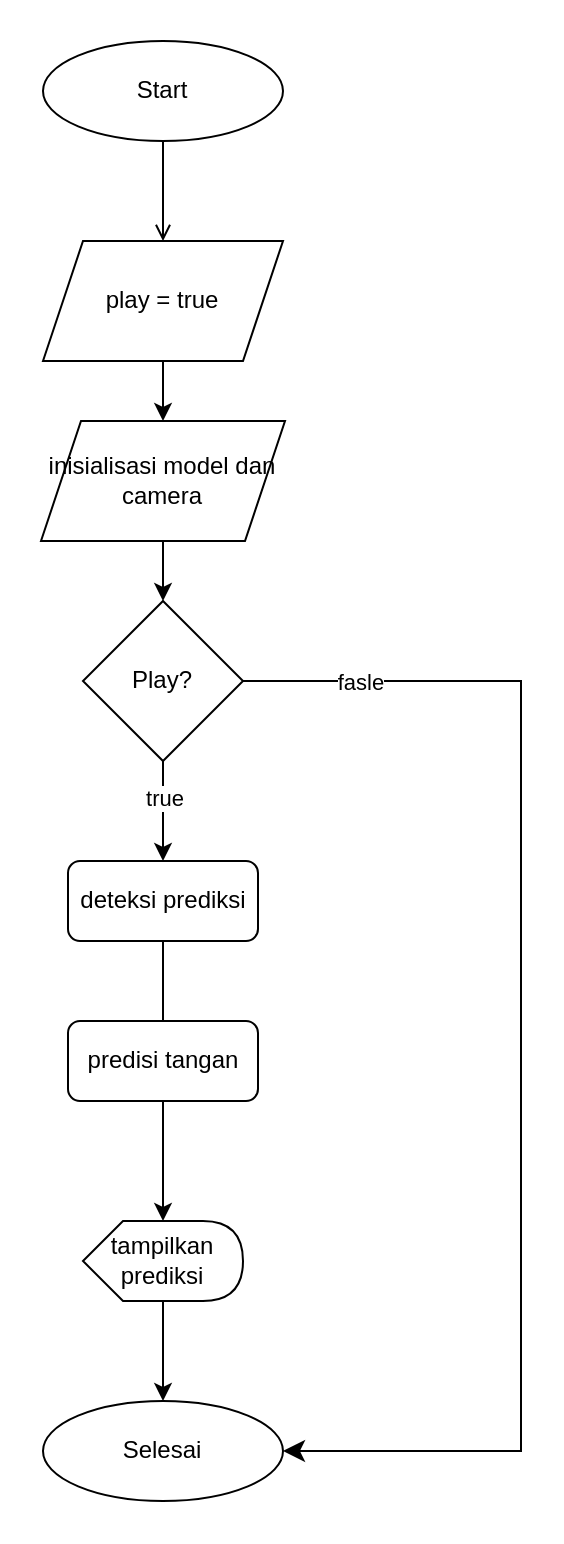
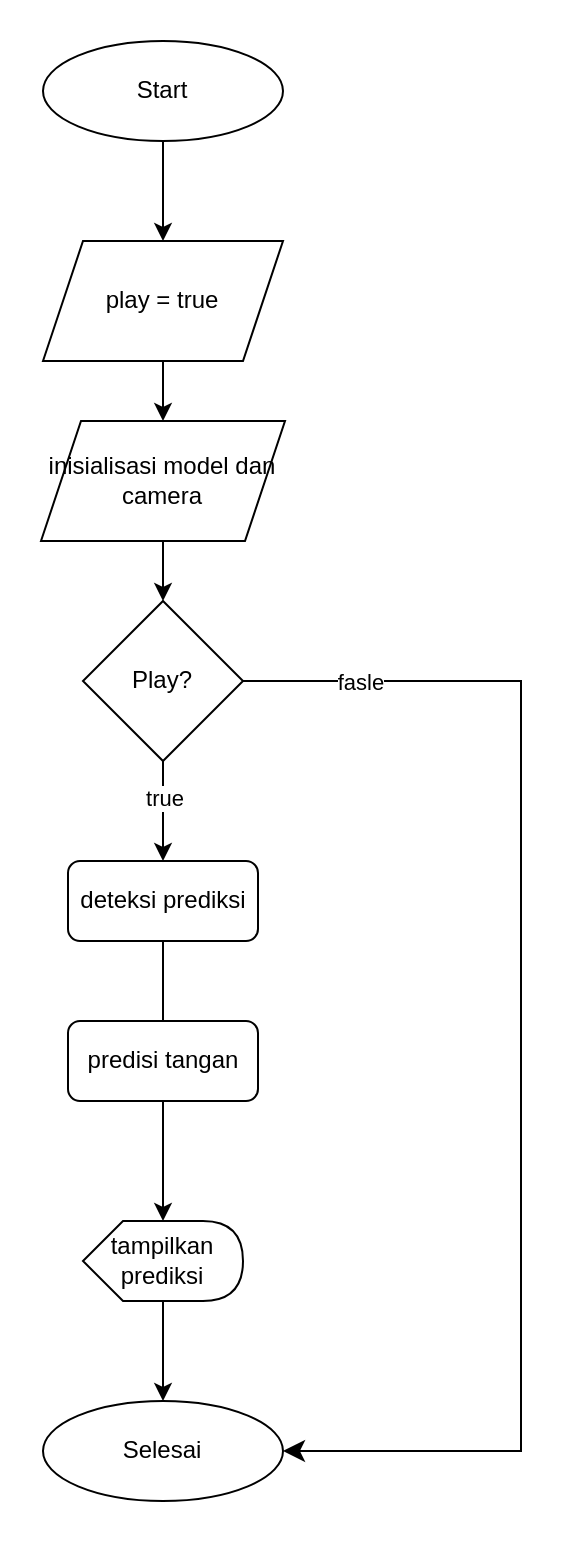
(163, 228) -> (163, 226)
